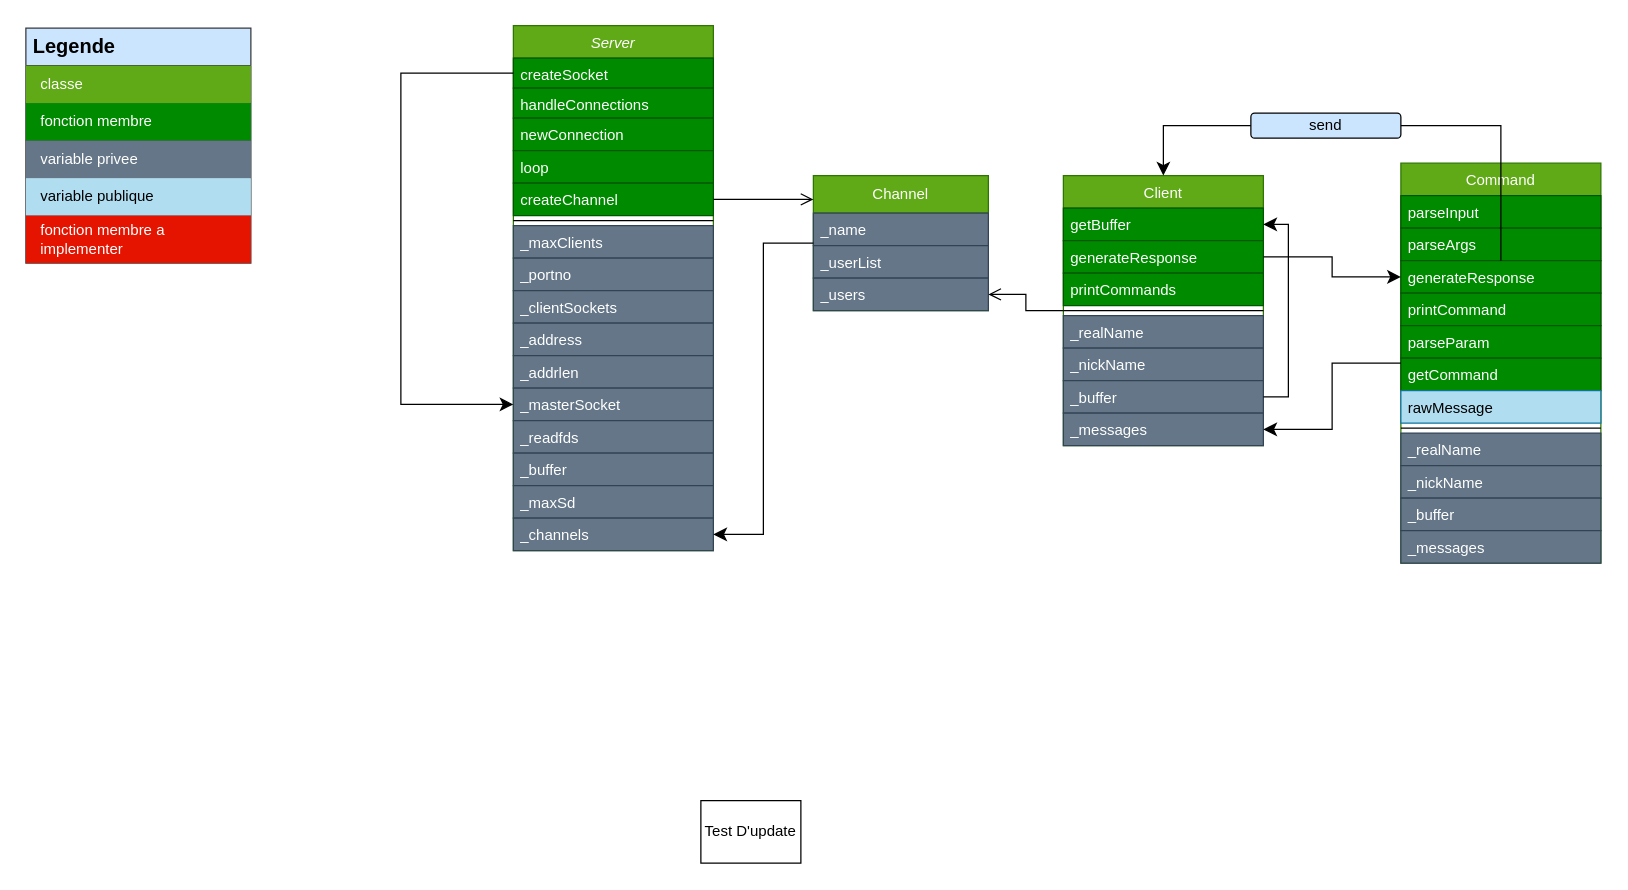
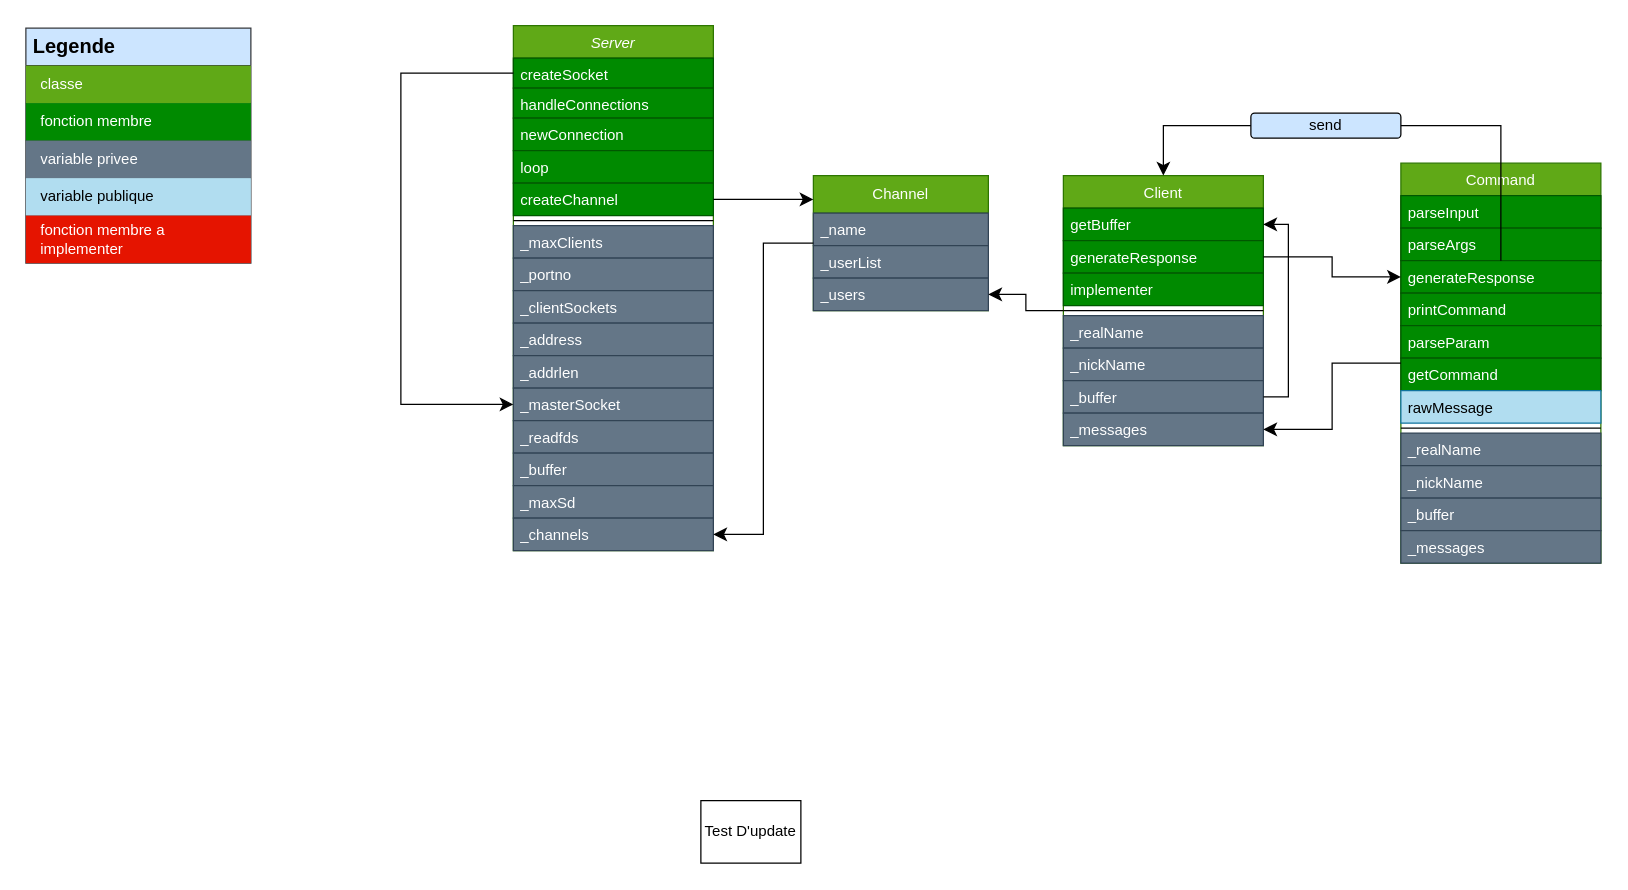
(804, 199) -> (801, 199)
(1123, 290) -> (1112, 290)
(996, 294) -> (1000, 294)
